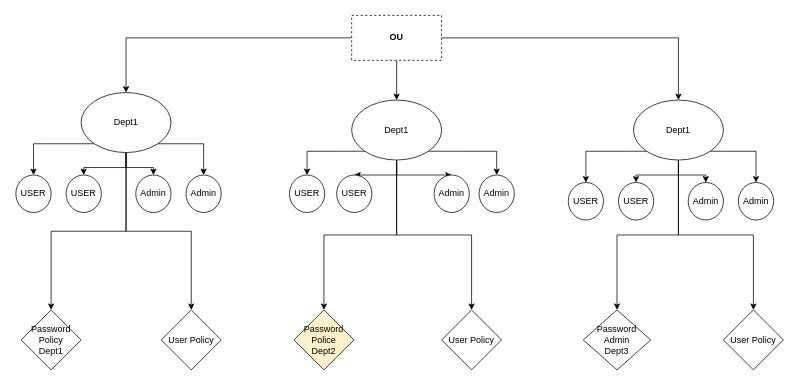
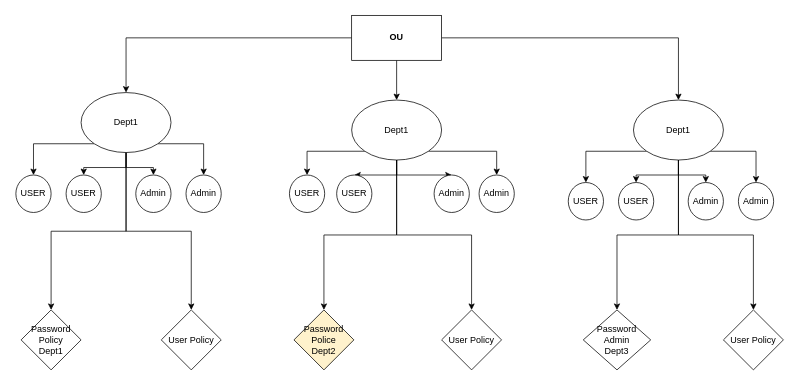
(396, 38) -> (396, 38)
